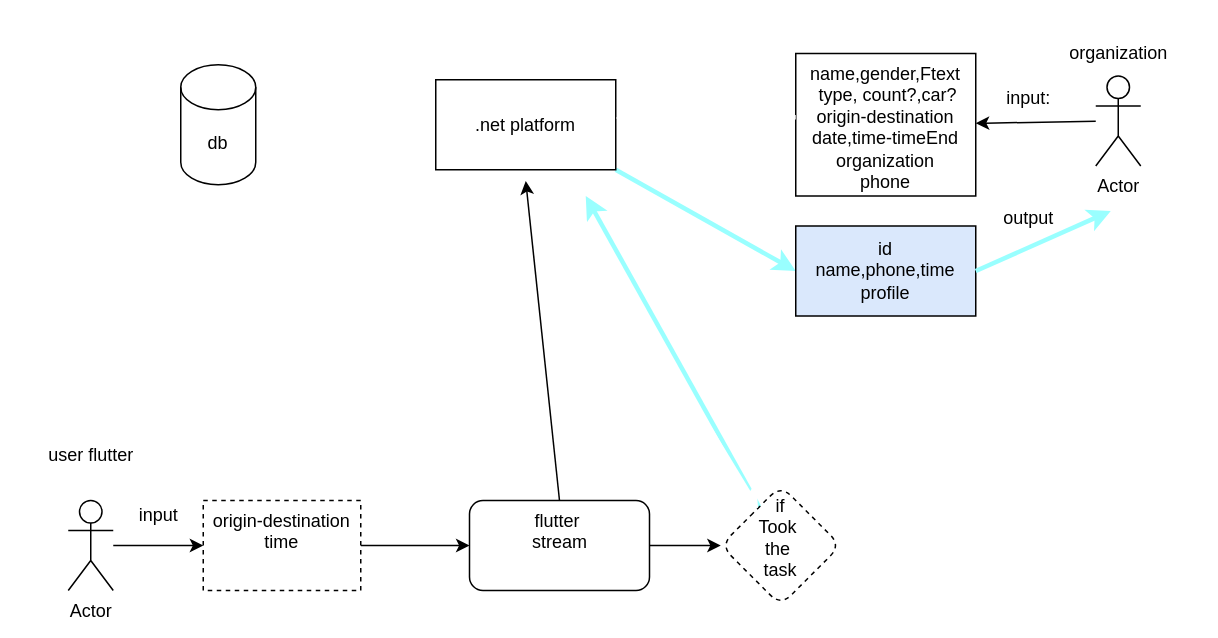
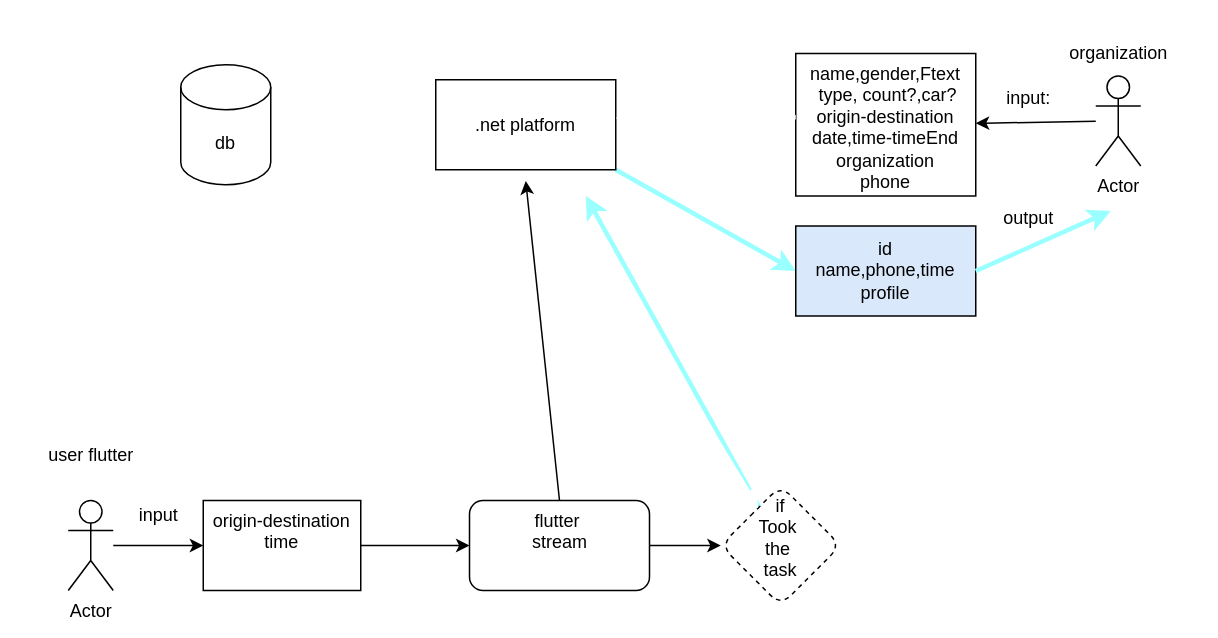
(218, 125) -> (226, 125)
(282, 545) -> (282, 545)
